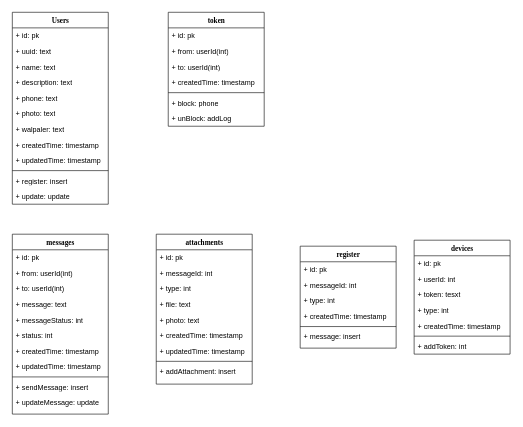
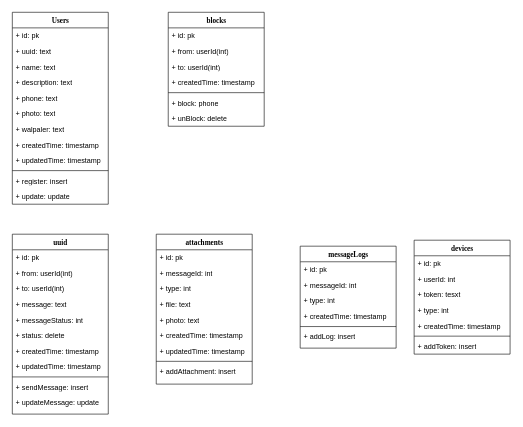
(217, 21) -> (217, 21)
(202, 119) -> (201, 119)
(61, 243) -> (61, 243)
(349, 255) -> (349, 255)
(38, 336) -> (44, 336)
(334, 338) -> (332, 338)
(444, 347) -> (450, 347)
